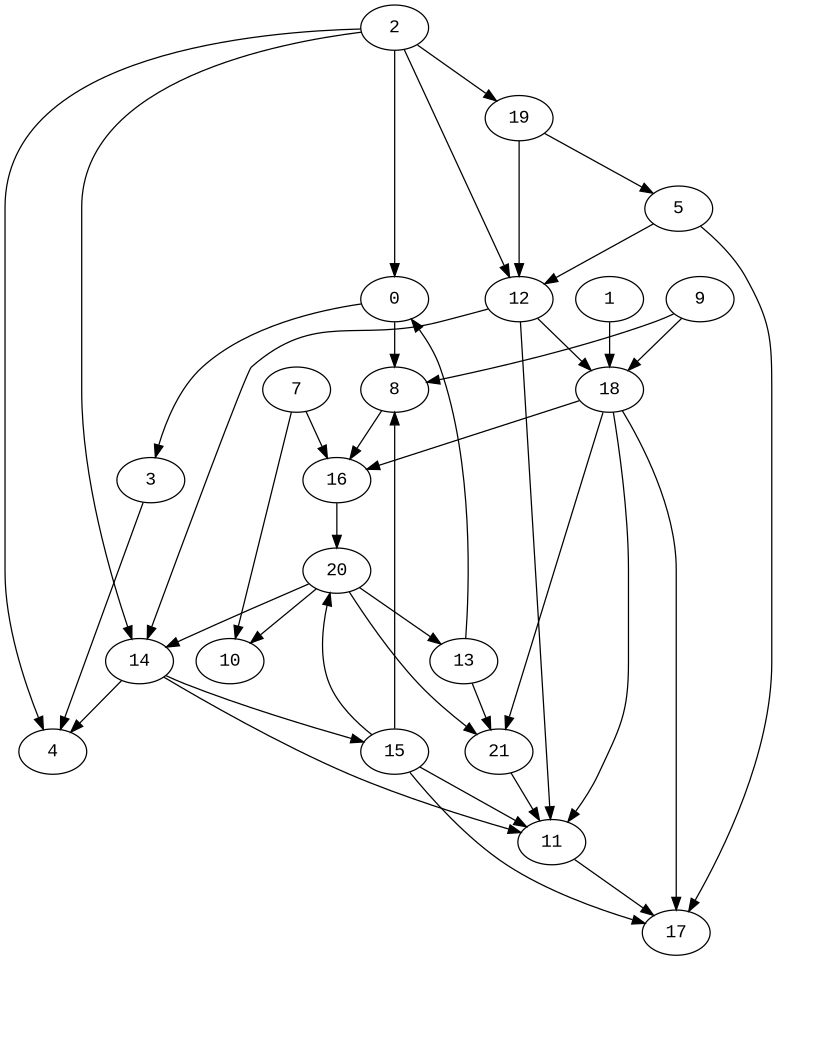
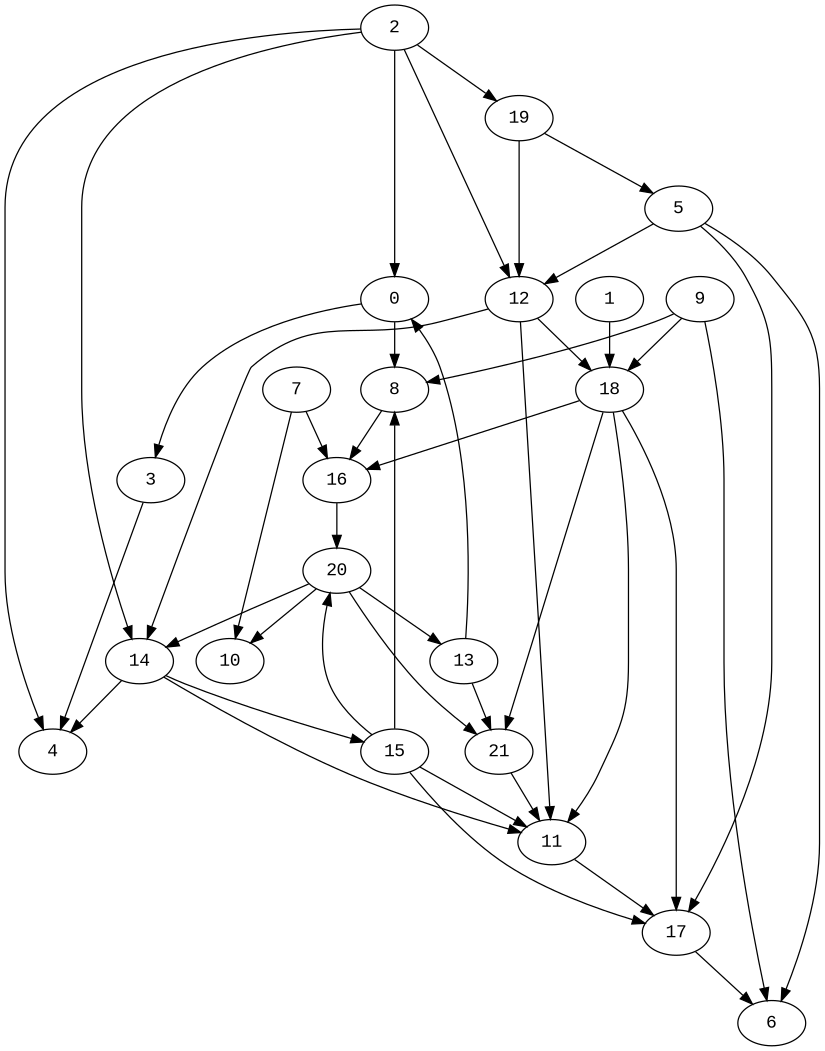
none -> (772, 1023)
